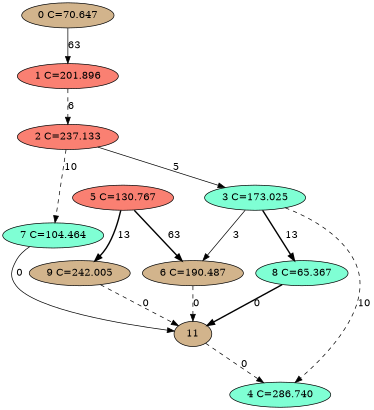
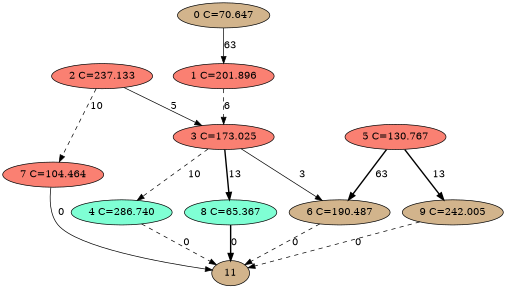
(68, 103) -> (224, 103)
(255, 198) -> (224, 137)
(53, 235) -> (53, 175)
(232, 361) -> (176, 243)
